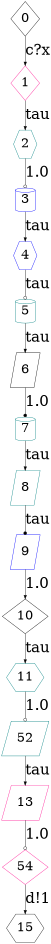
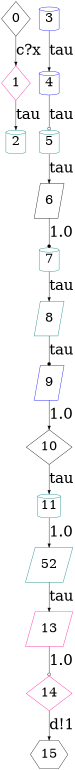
(25, 144) -> (16, 142)
(25, 172) -> none
(25, 256) -> (49, 83)
(25, 677) -> (49, 506)
(25, 705) -> (49, 531)
(25, 867) -> (49, 693)
